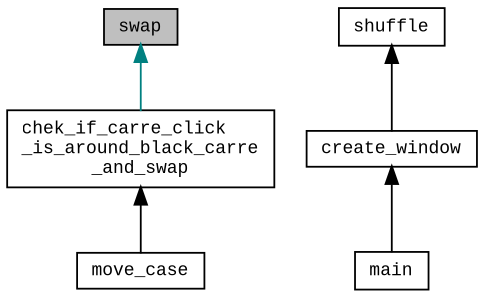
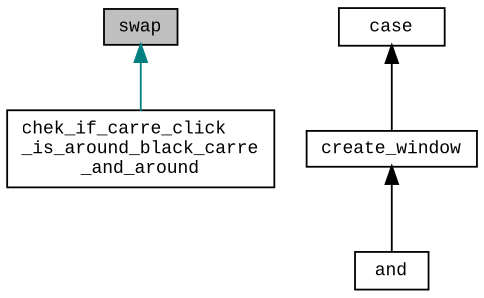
(392, 27) -> (392, 27)
(141, 149) -> (141, 149)
(141, 271) -> none
(392, 271) -> (392, 271)
